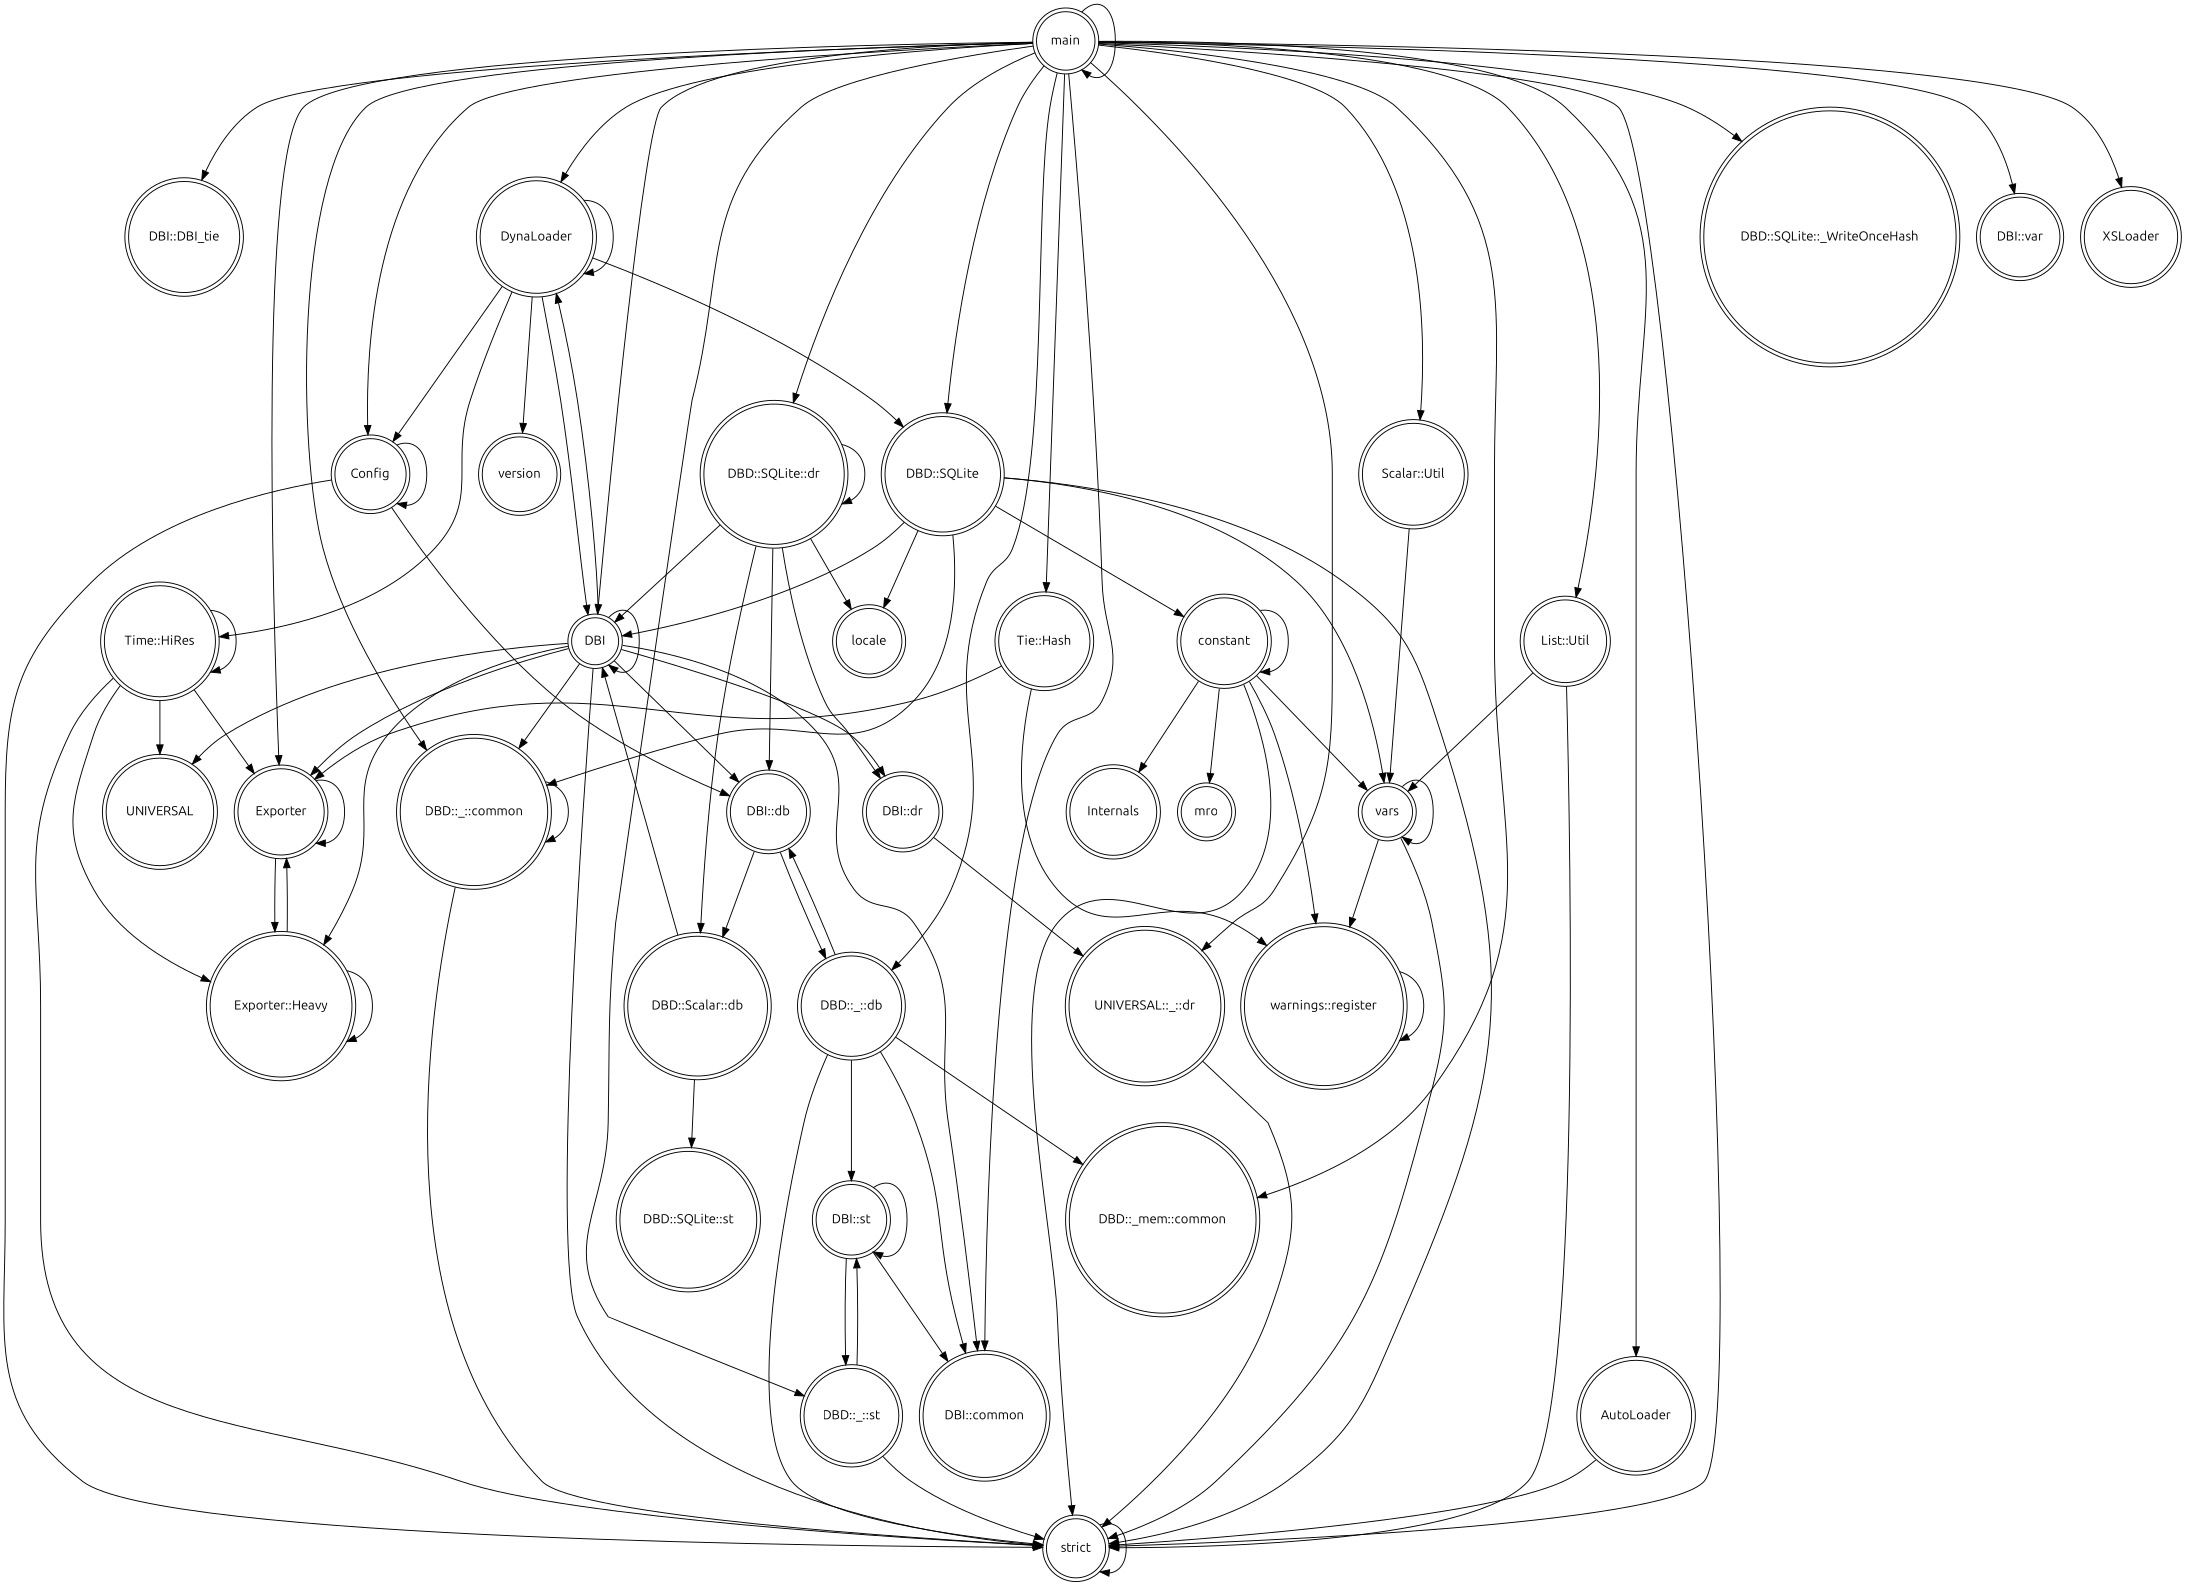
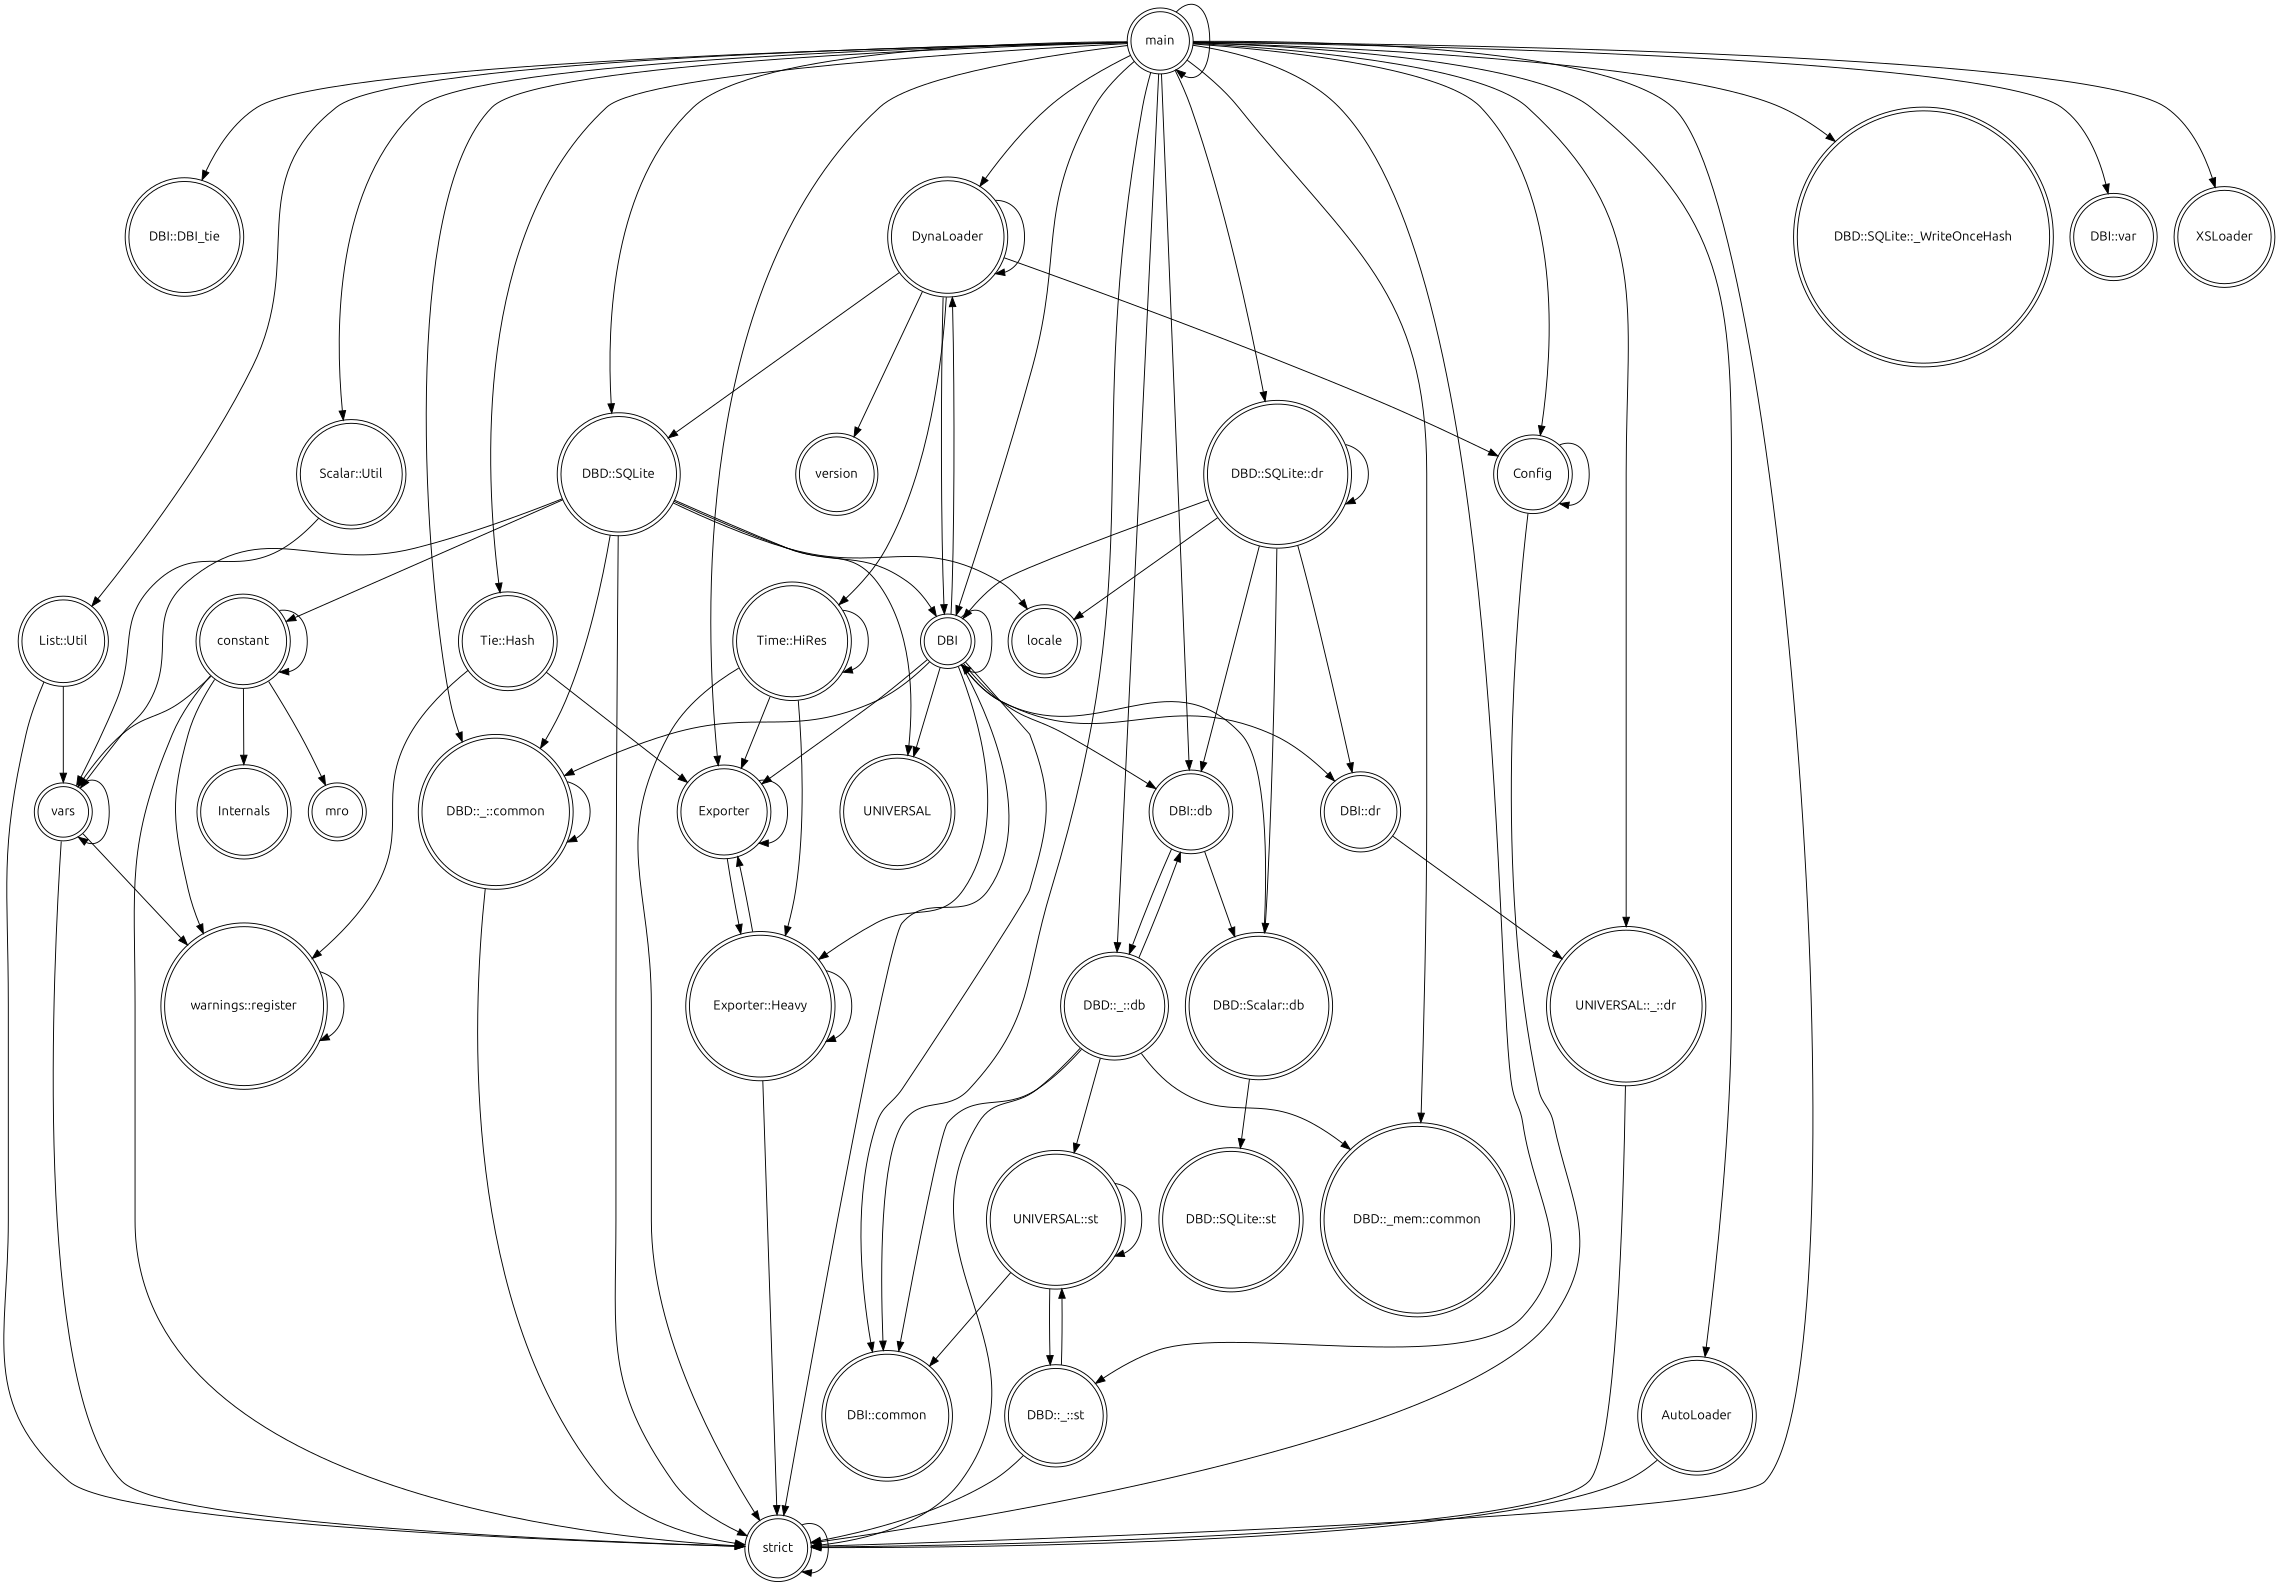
(533, 677) -> (1175, 417)
(160, 723) -> (873, 578)
(851, 1220) -> (1056, 1220)
none -> (770, 1293)
